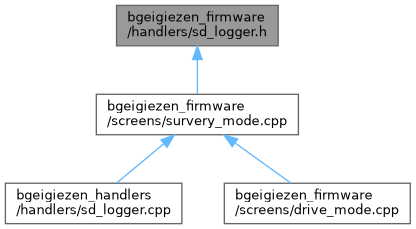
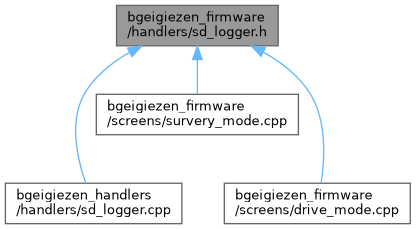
(140, 163) -> (79, 108)
(263, 163) -> (316, 106)
